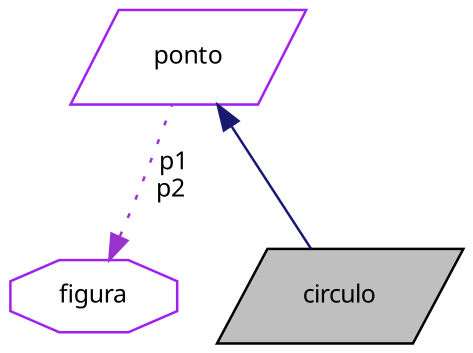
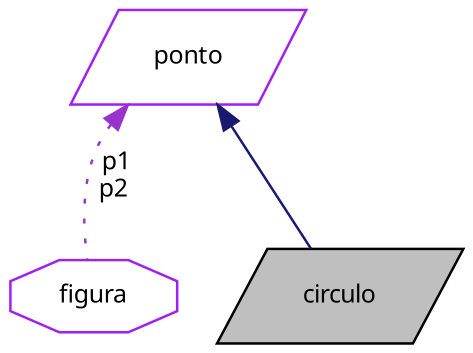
(147, 171) -> (86, 189)
